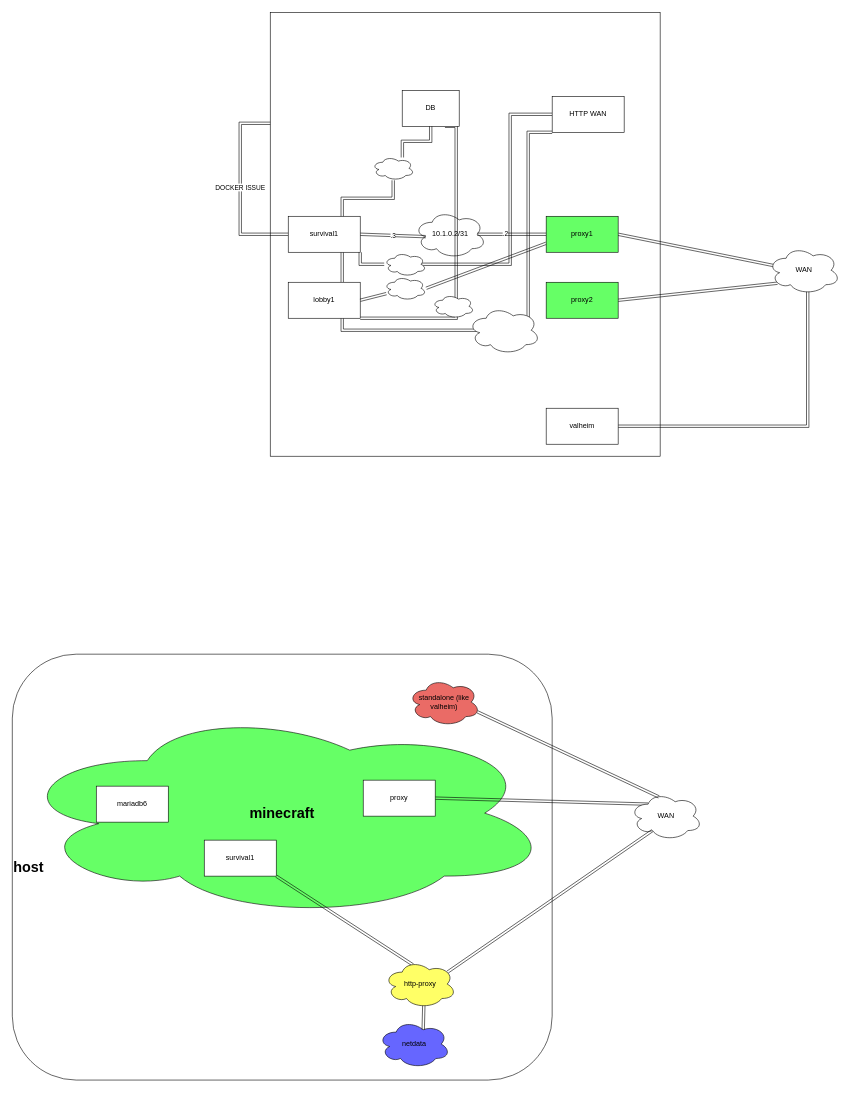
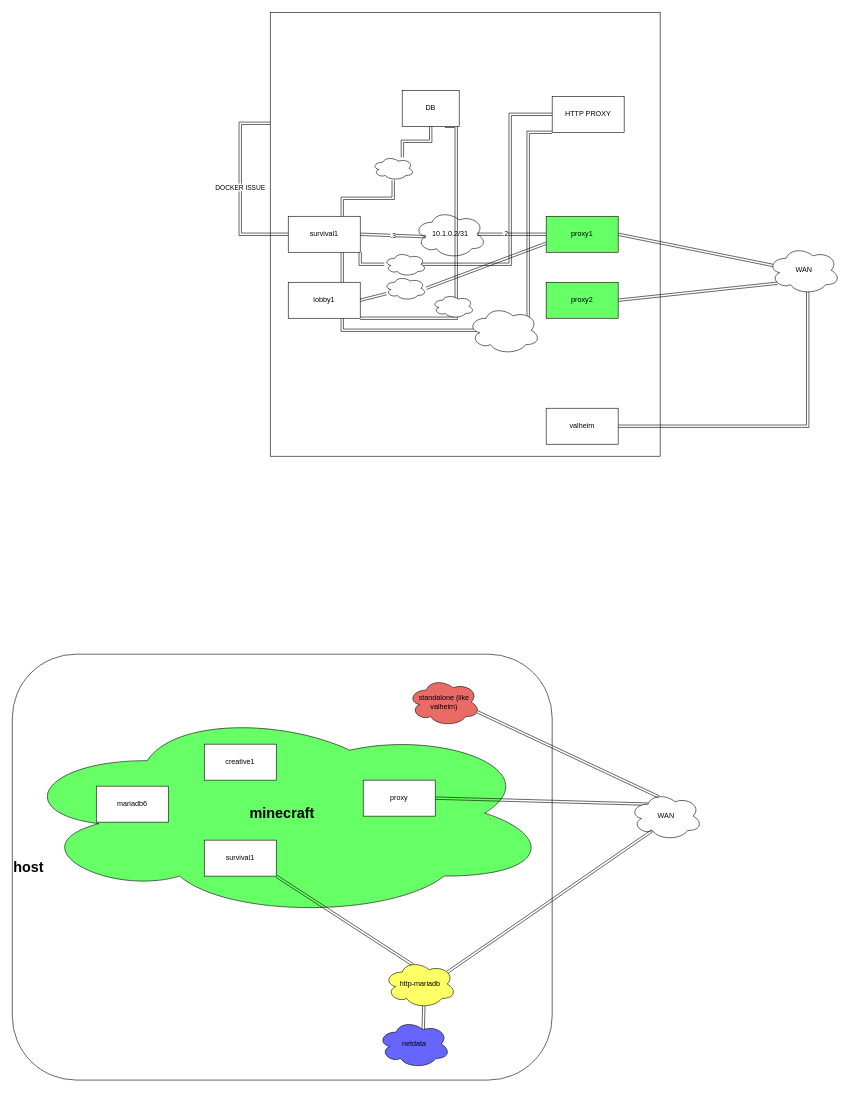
(588, 114) -> (588, 114)
none -> (240, 762)
(420, 984) -> (420, 984)
